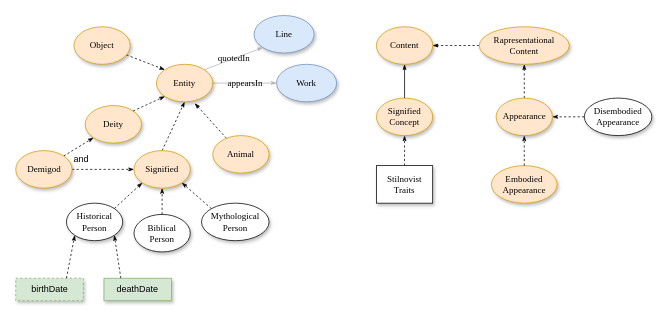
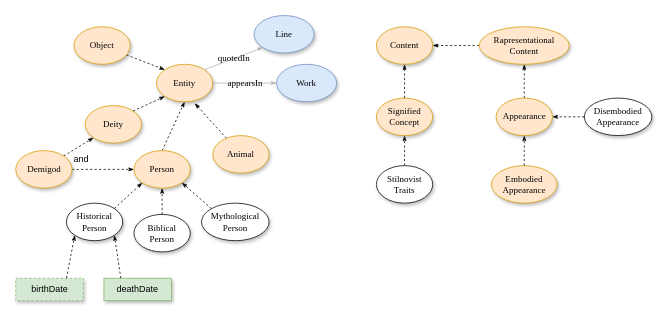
(404, 84) -> (404, 84)
(162, 169) -> (162, 169)
(404, 184) -> (404, 184)
